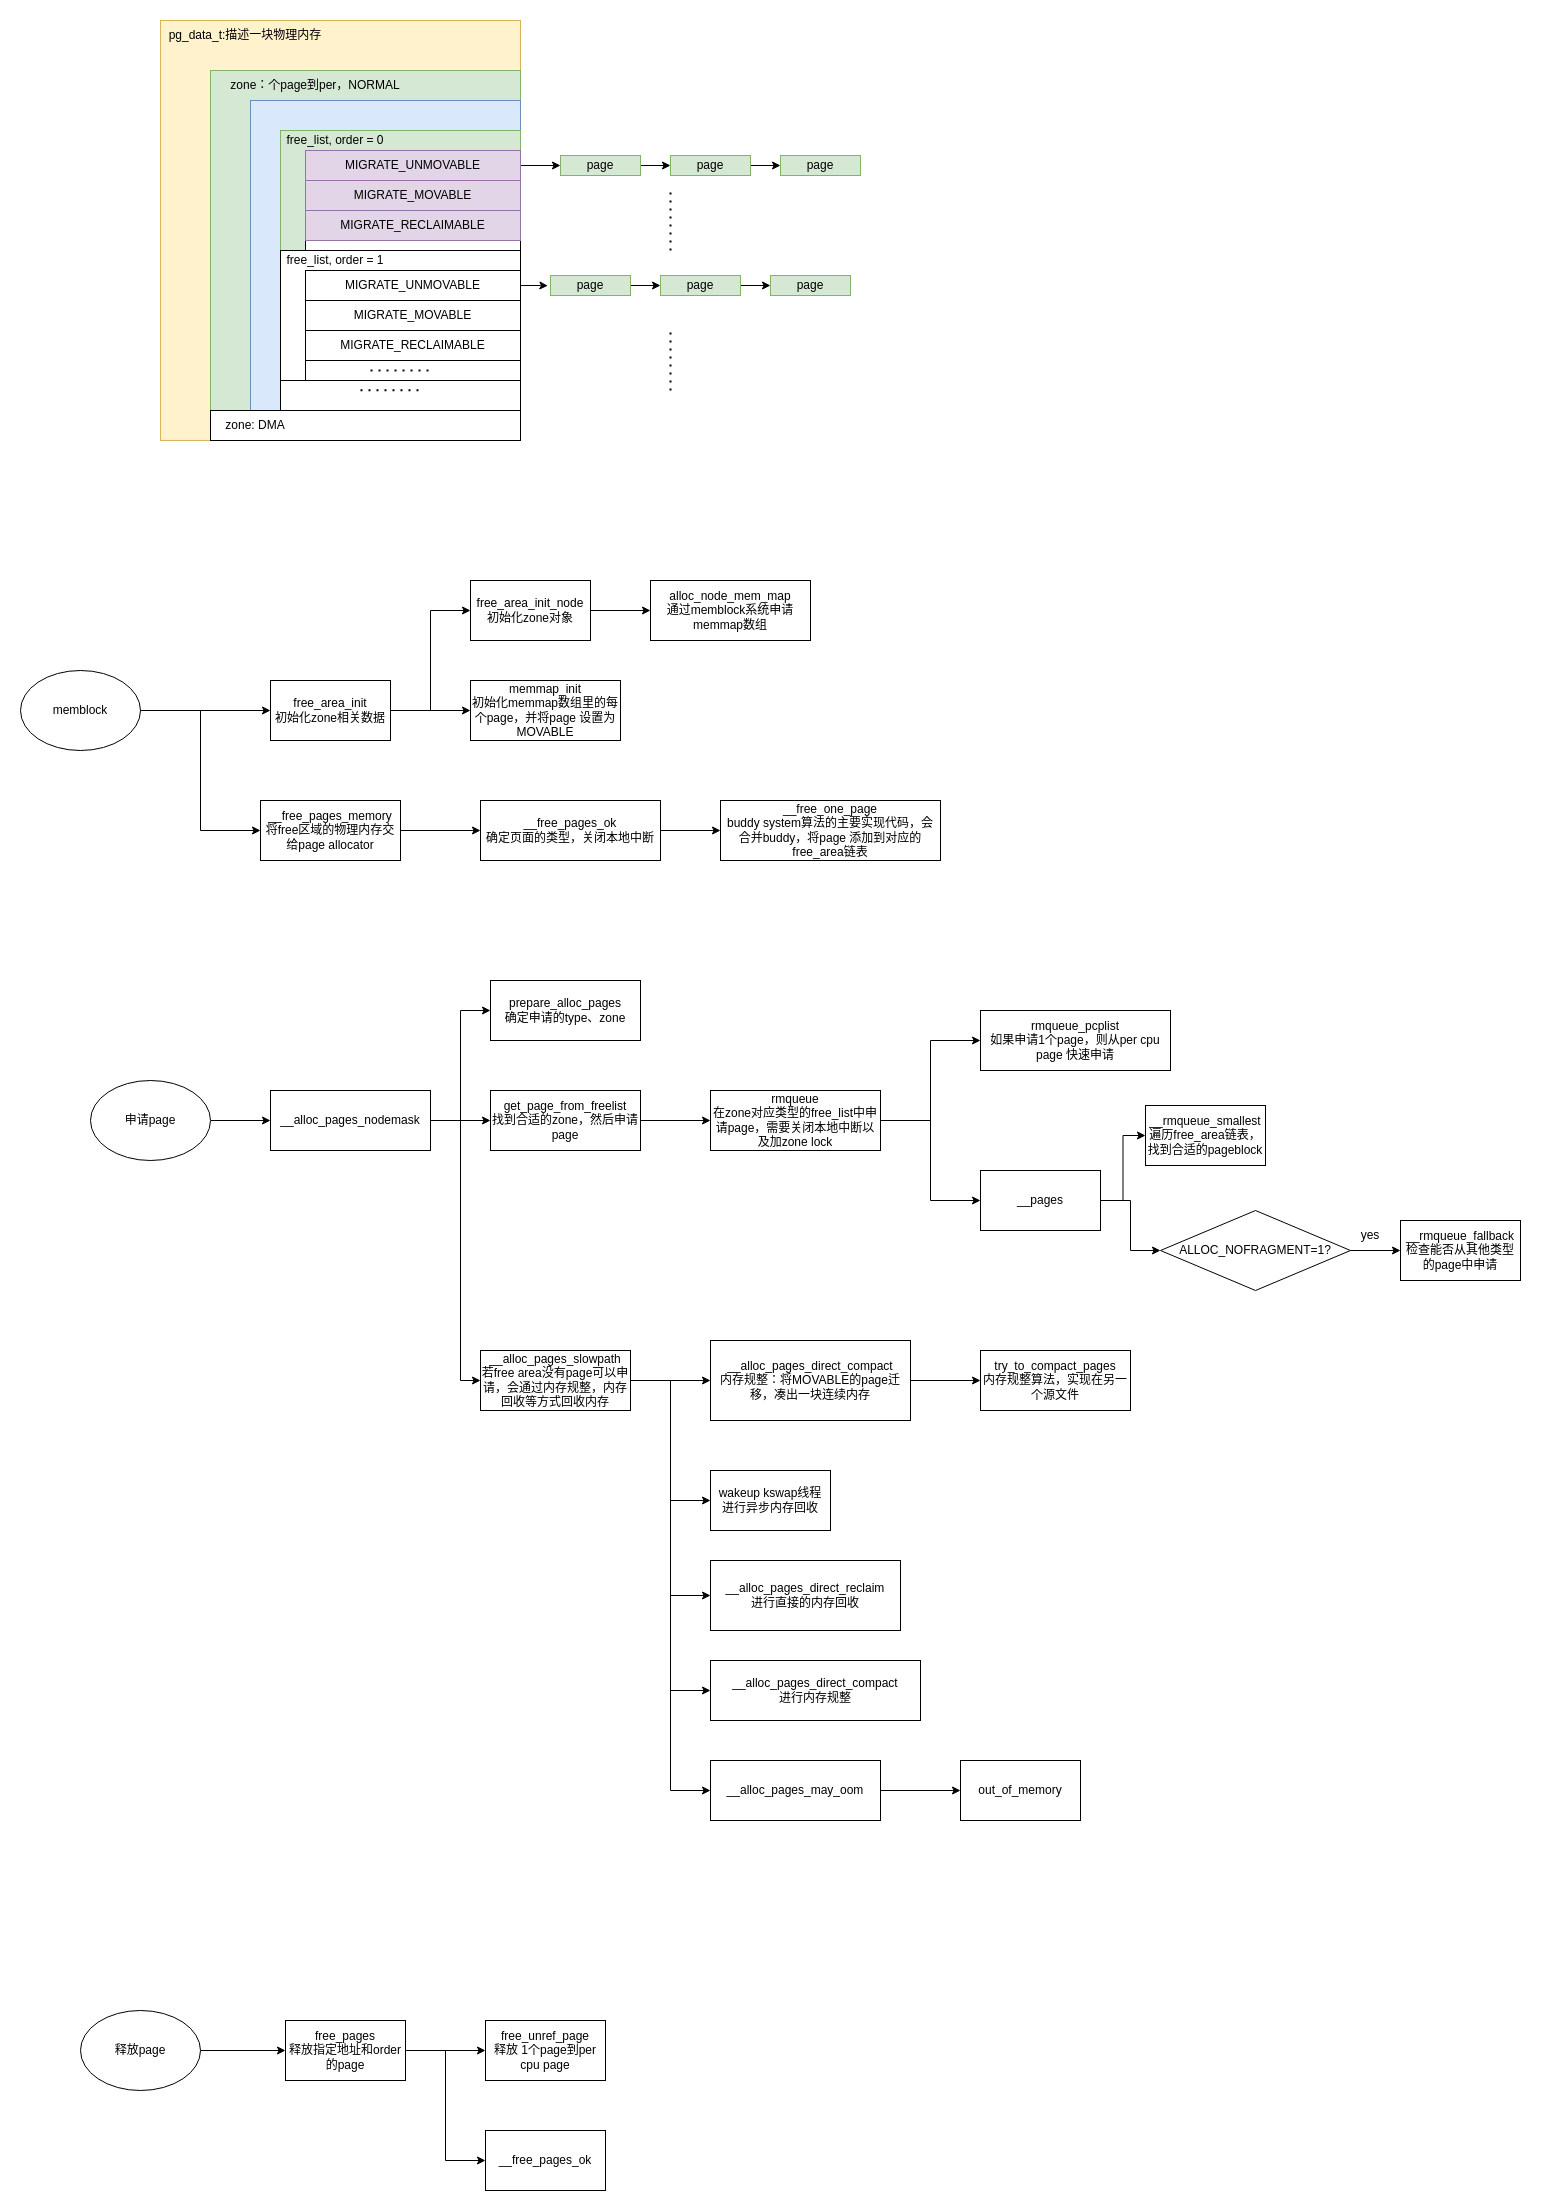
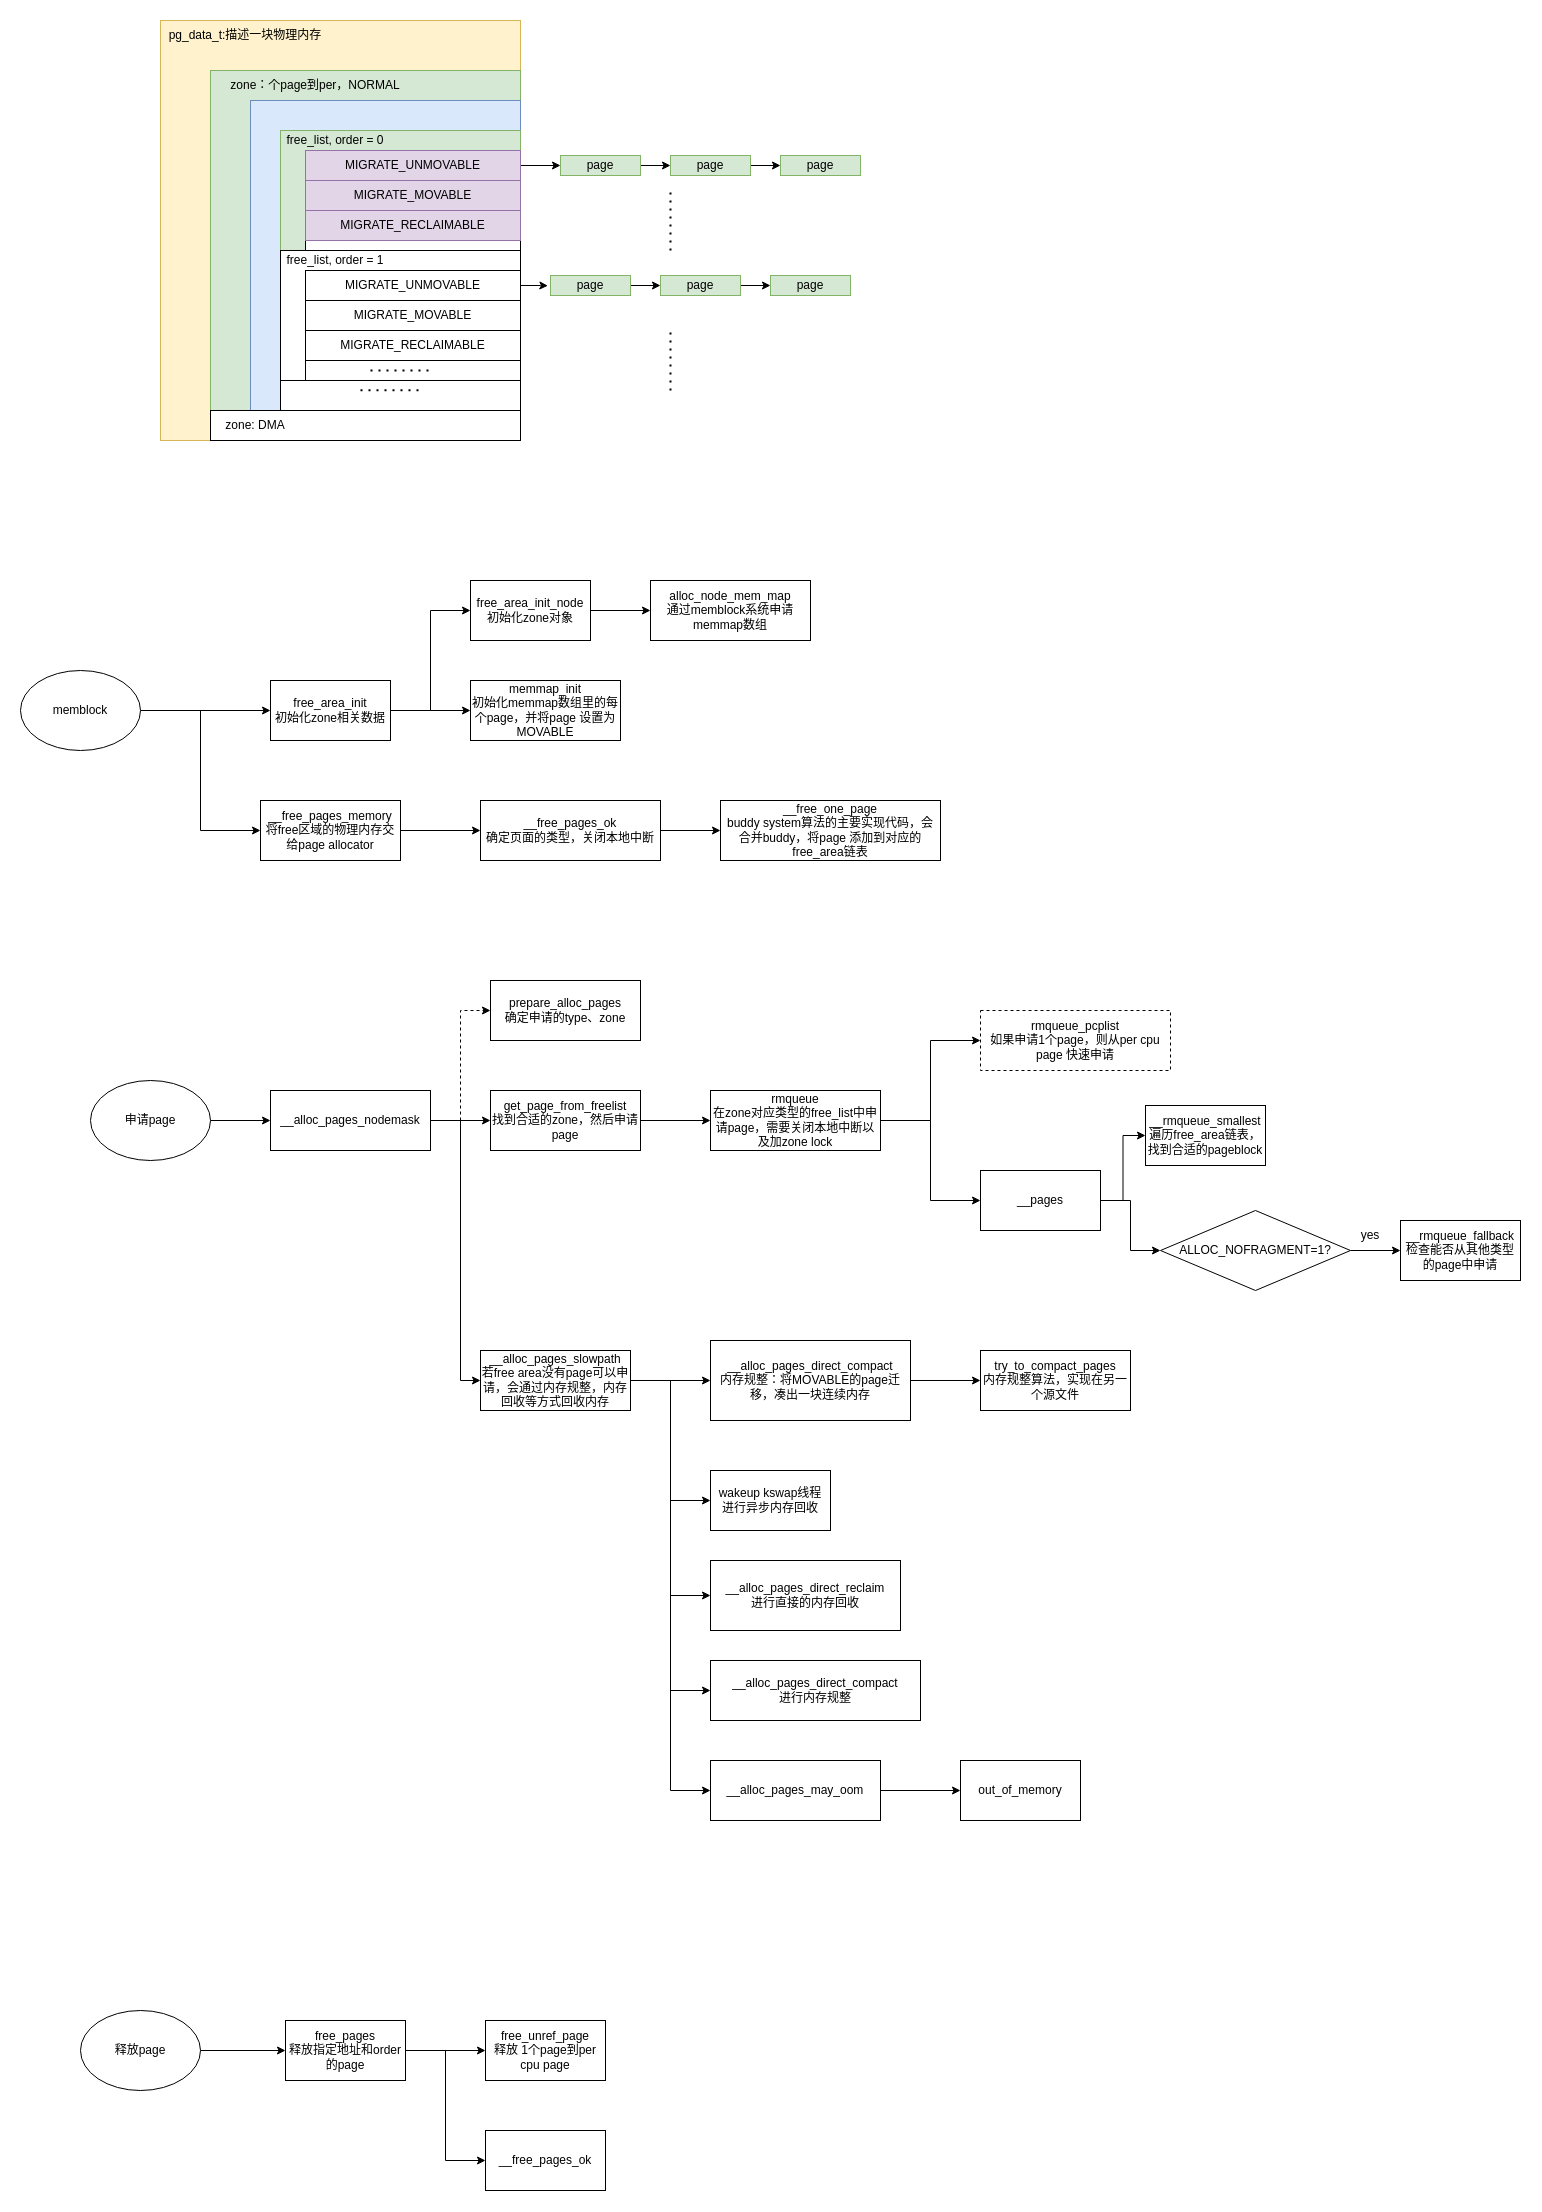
(1076, 1041) -> (1076, 1041)
(461, 1054) -> (461, 1054)
